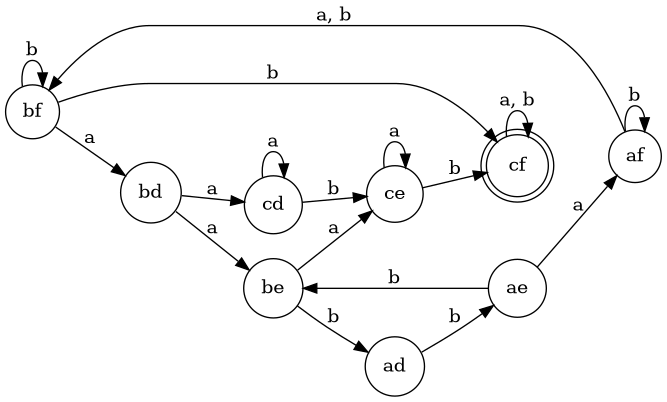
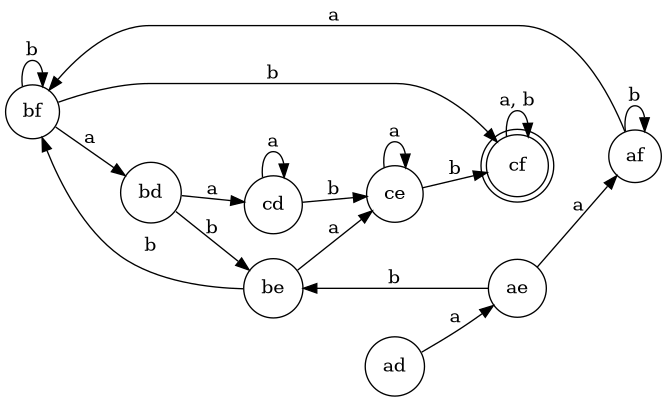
(334, 15) -> (334, 15)
(213, 228) -> (213, 228)
(456, 317) -> (456, 317)
(326, 327) -> (120, 256)
